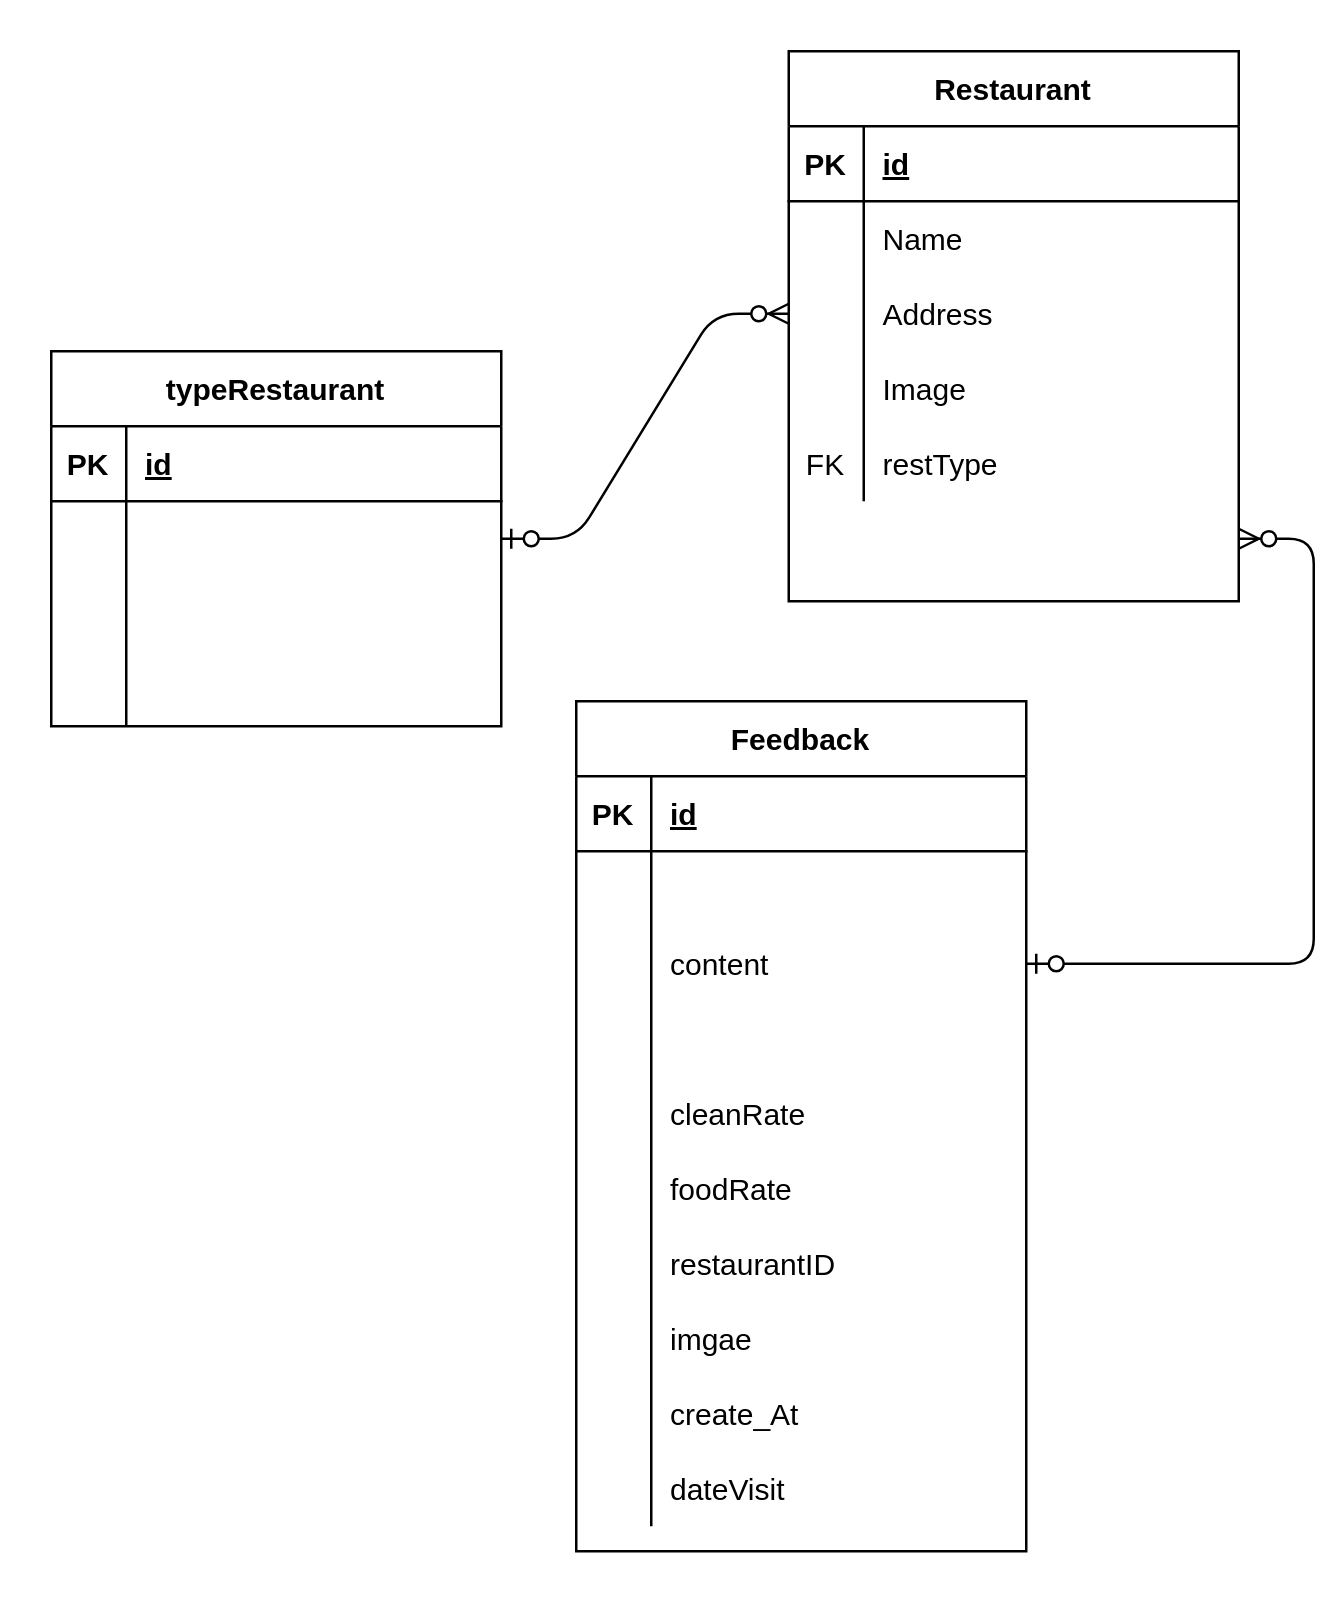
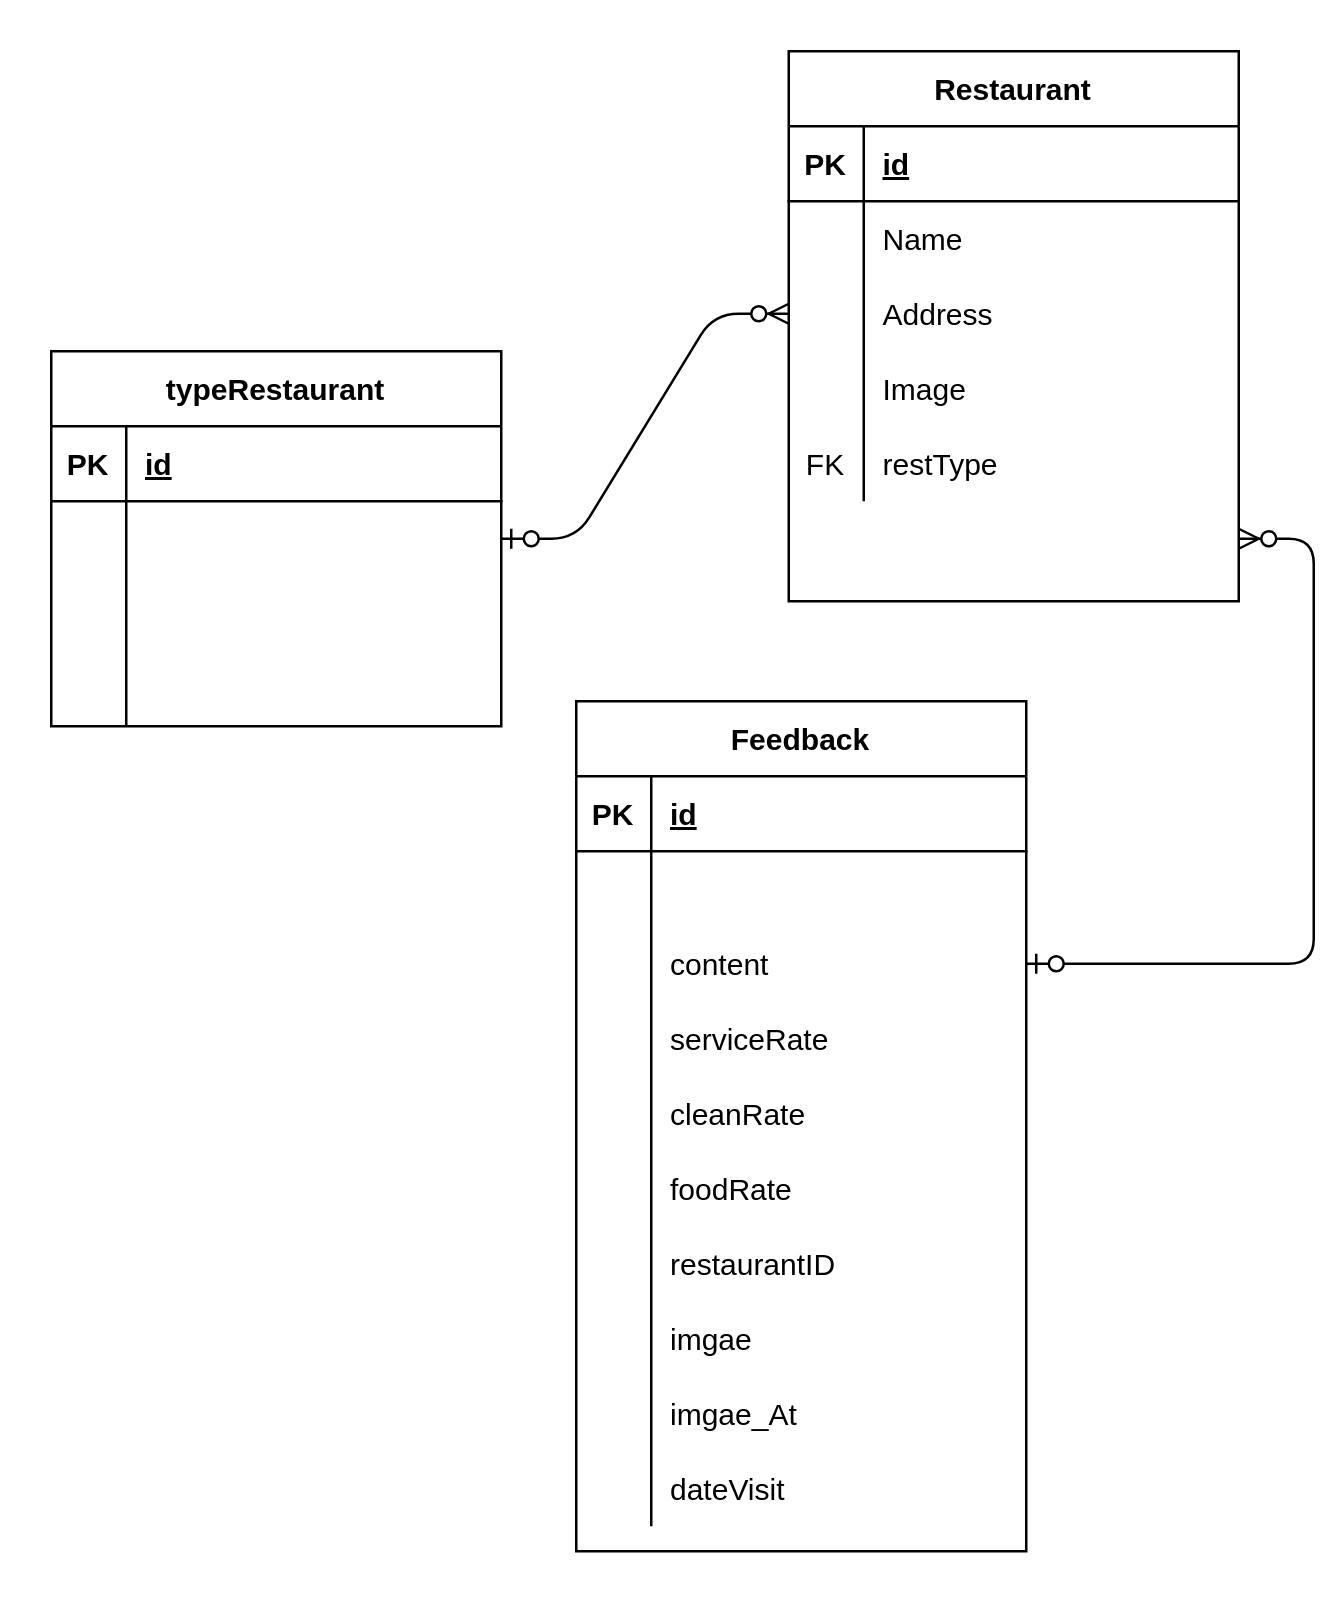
none -> (839, 1039)
(746, 1415) -> (733, 1415)
